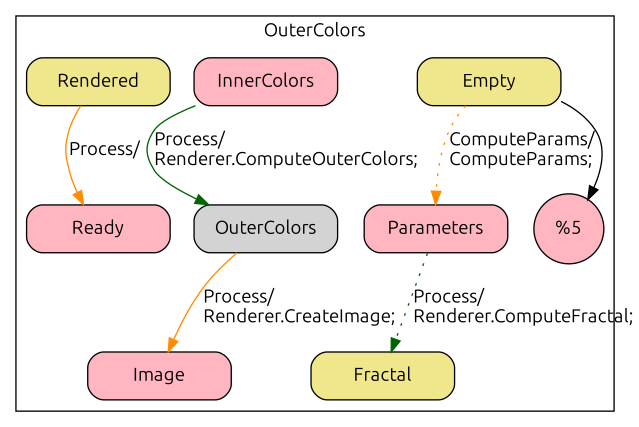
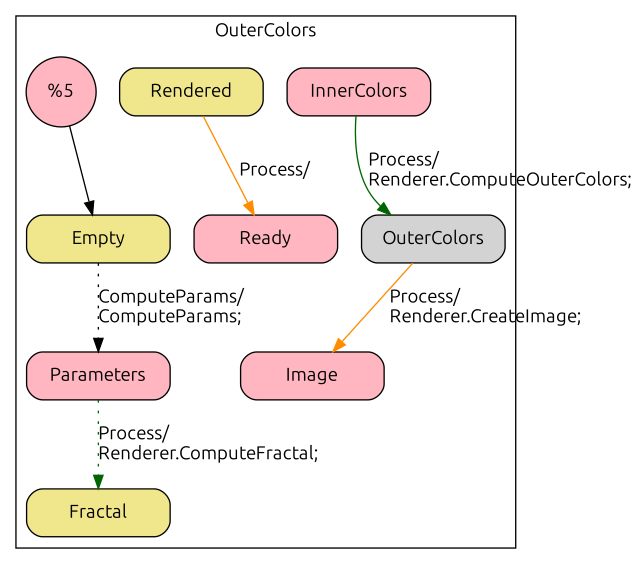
(599, 137) -> (79, 164)
(444, 146) -> (98, 301)
